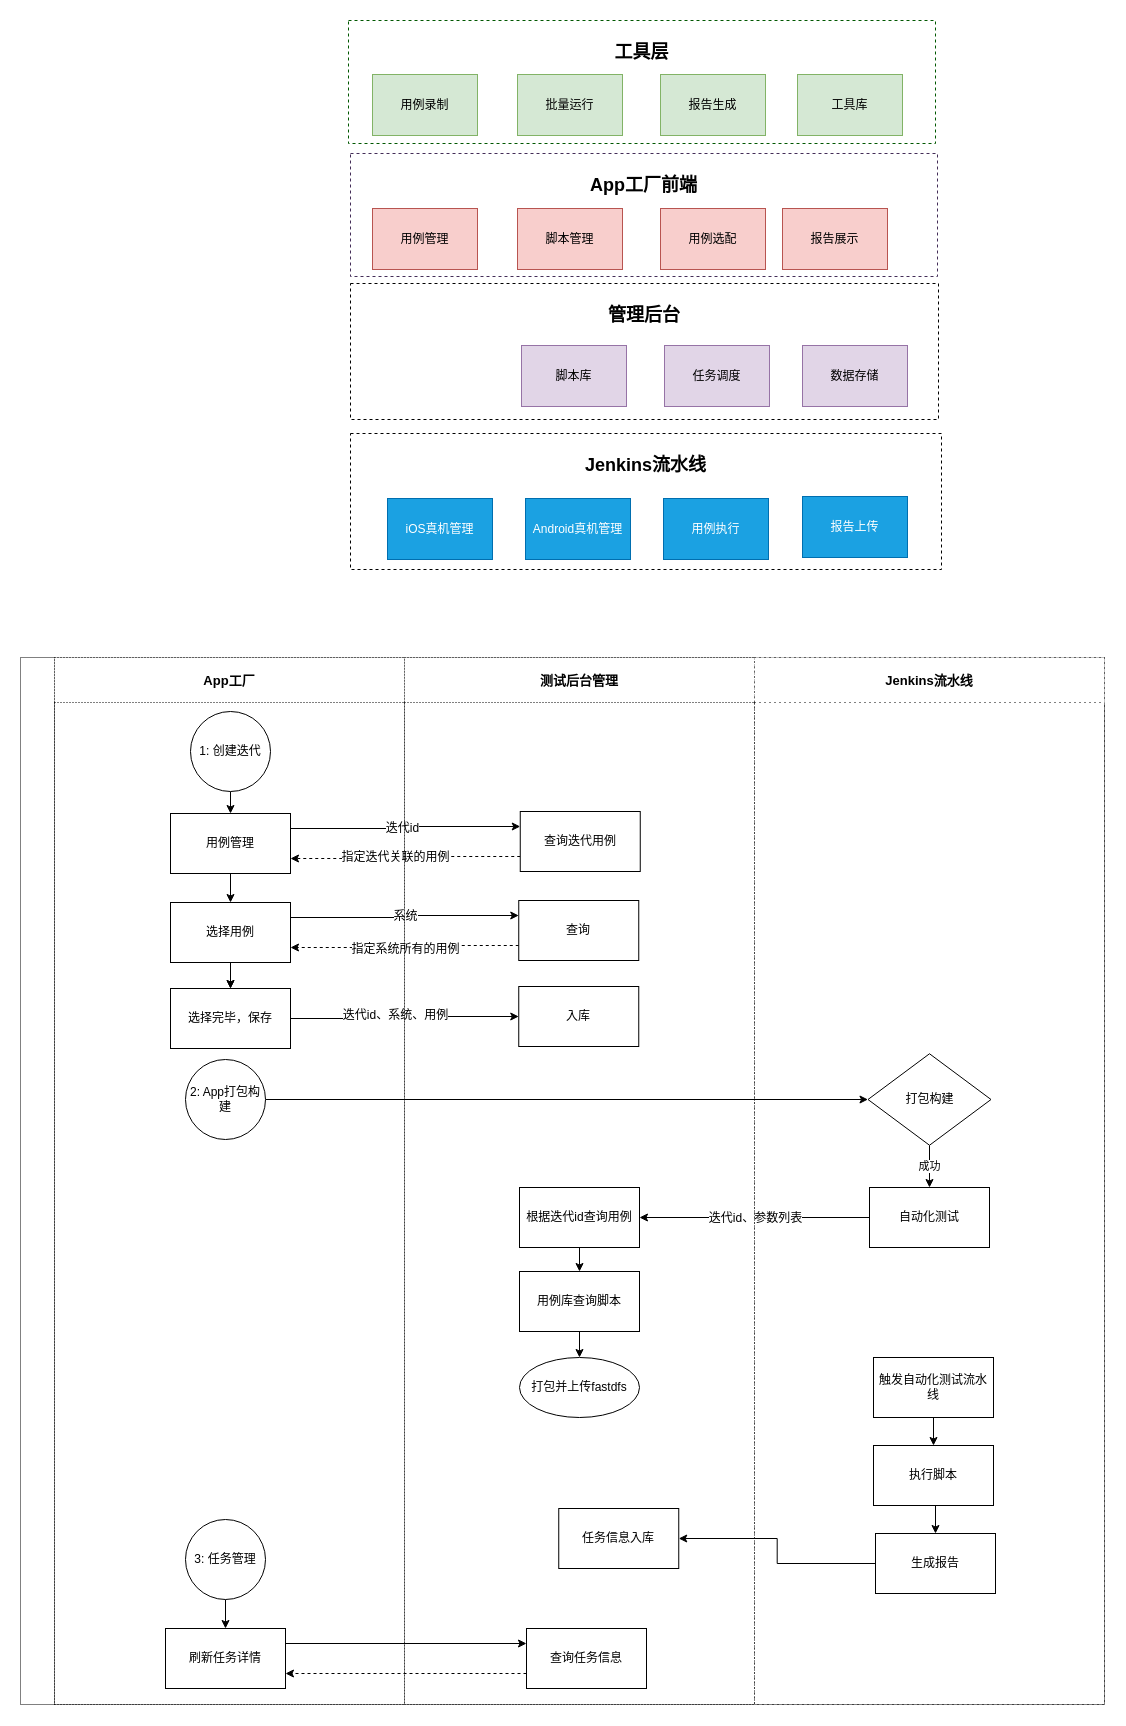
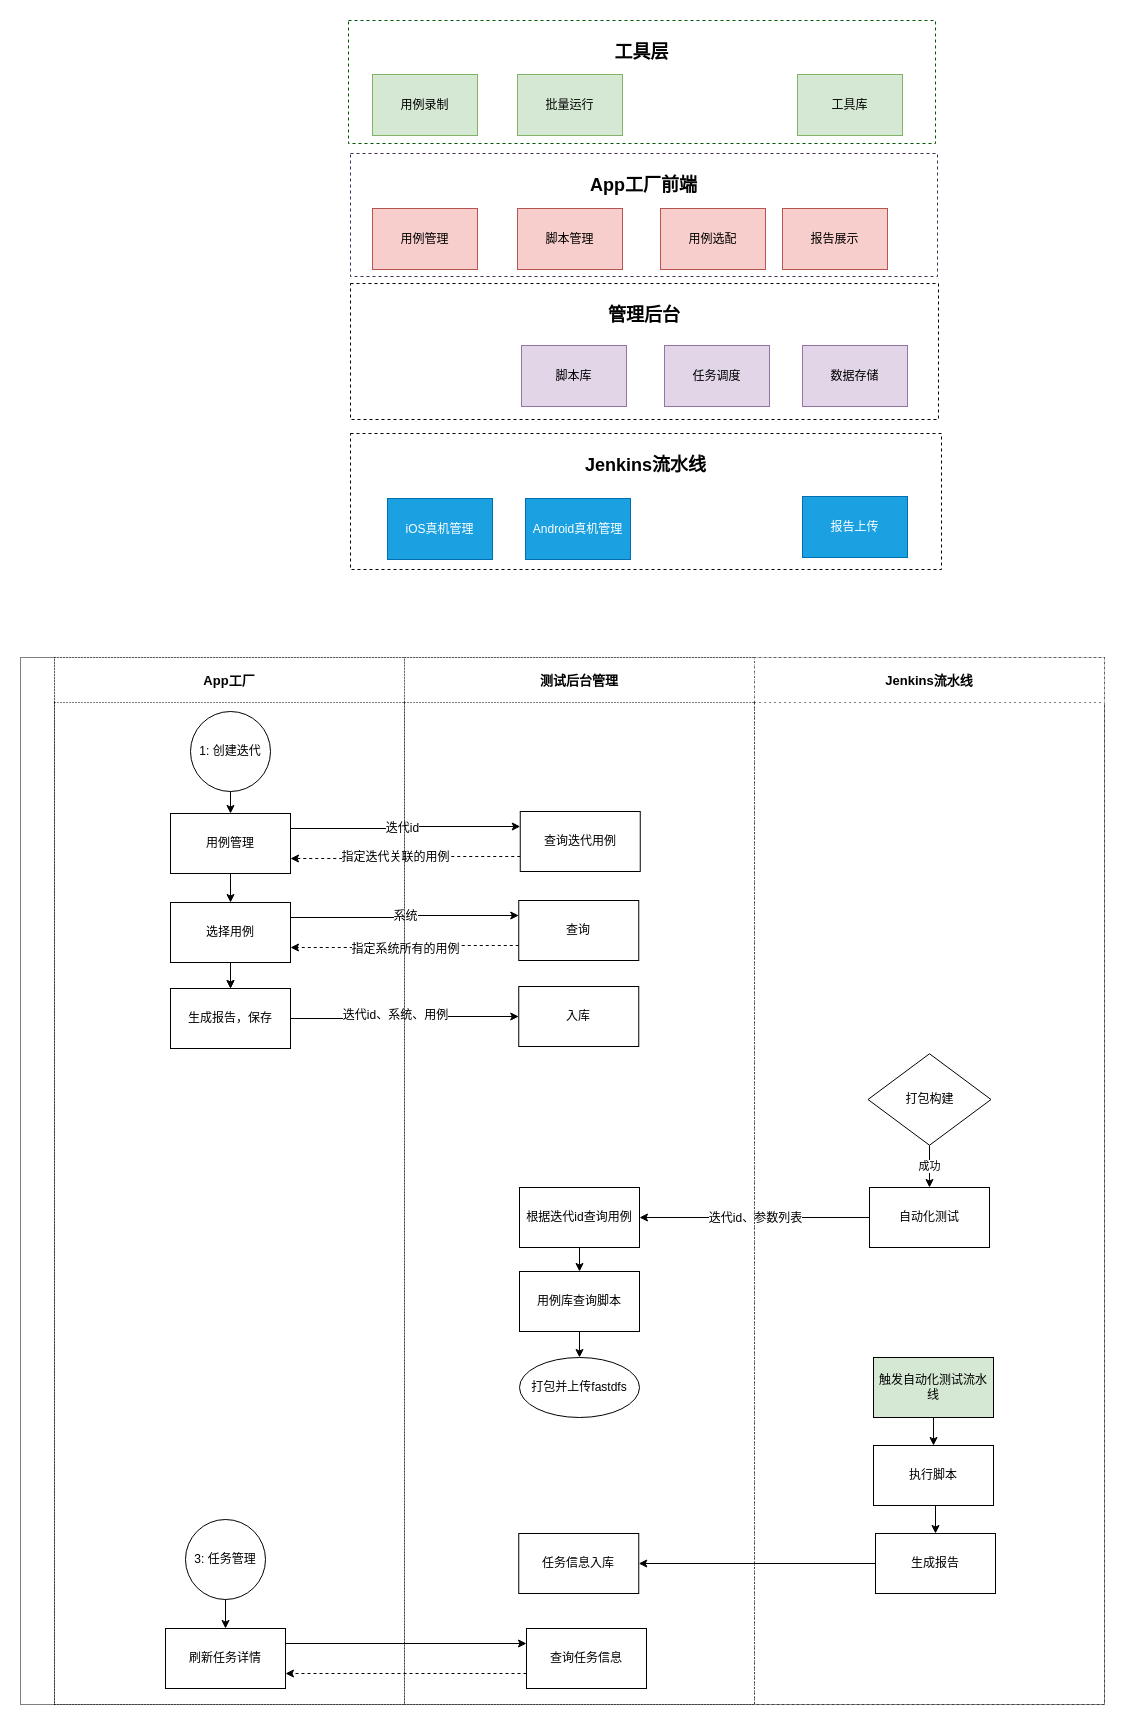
(713, 105) -> none
(716, 529) -> none
(231, 1019) -> (231, 1019)
(226, 1100) -> none
(564, 1100) -> none
(934, 1388) -> (934, 1388)
(619, 1539) -> (579, 1564)
